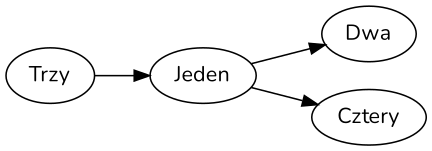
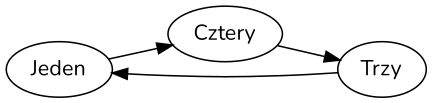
(369, 34) -> none
none -> (301, 51)
